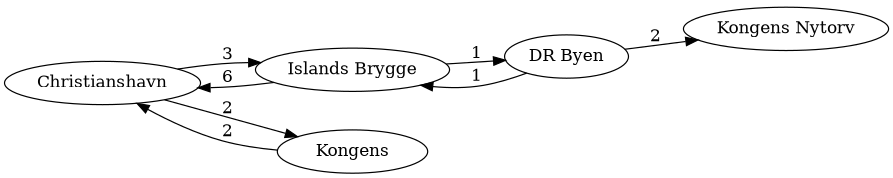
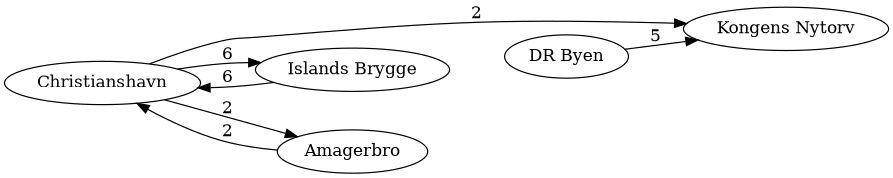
none -> (410, 26)
(656, 37) -> (656, 37)
(228, 55) -> (228, 55)
(470, 63) -> none
(481, 86) -> none
(353, 152) -> (353, 152)
